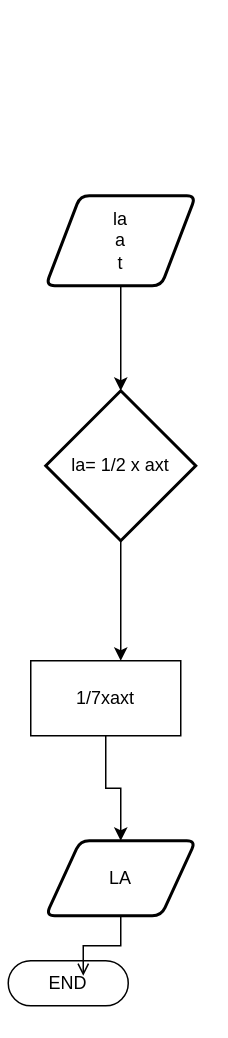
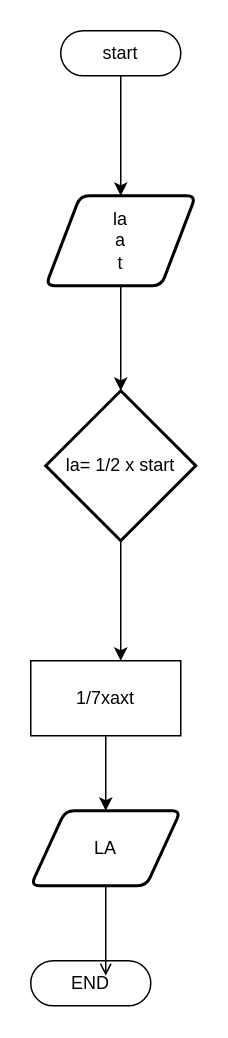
none -> (121, 53)
none -> (121, 131)
(121, 466) -> (121, 466)
(121, 878) -> (106, 848)
(68, 983) -> (91, 983)
